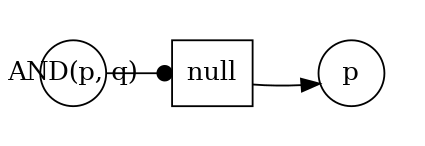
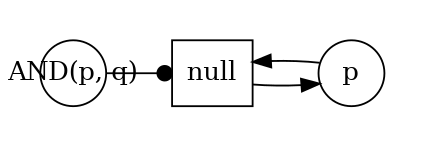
none -> (295, 61)
